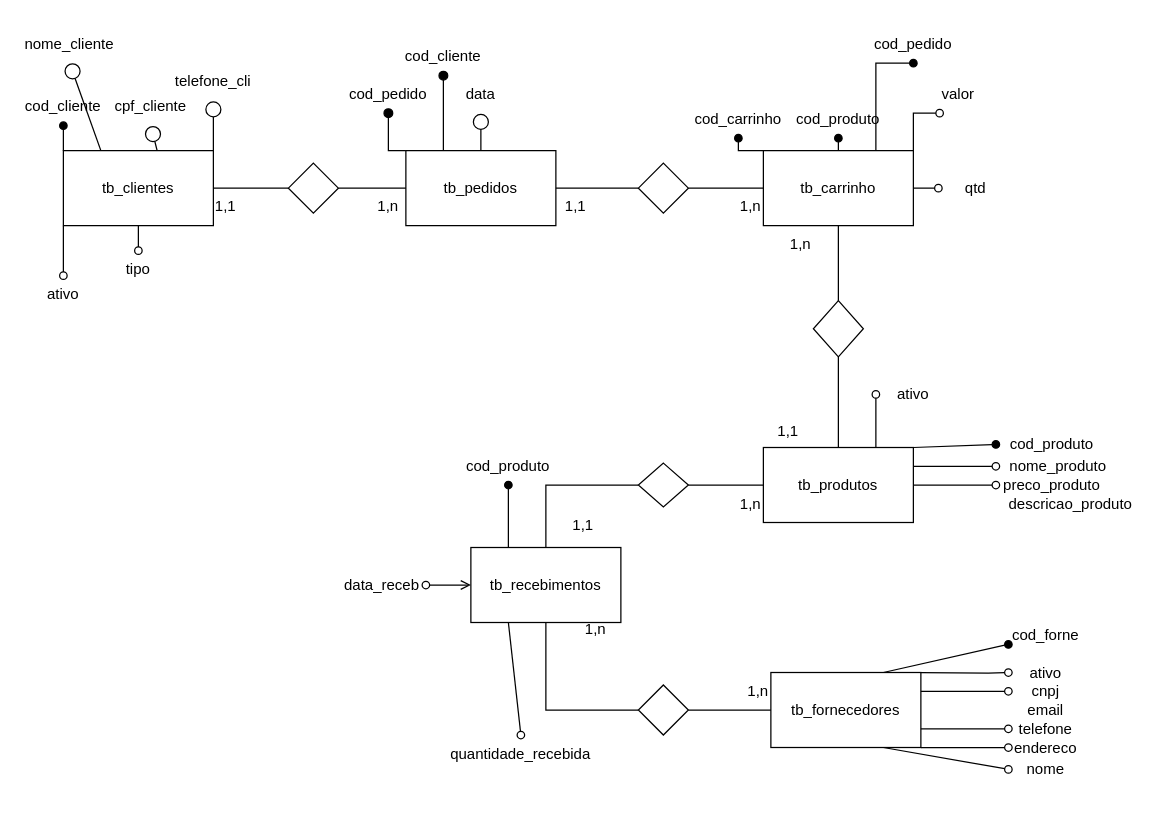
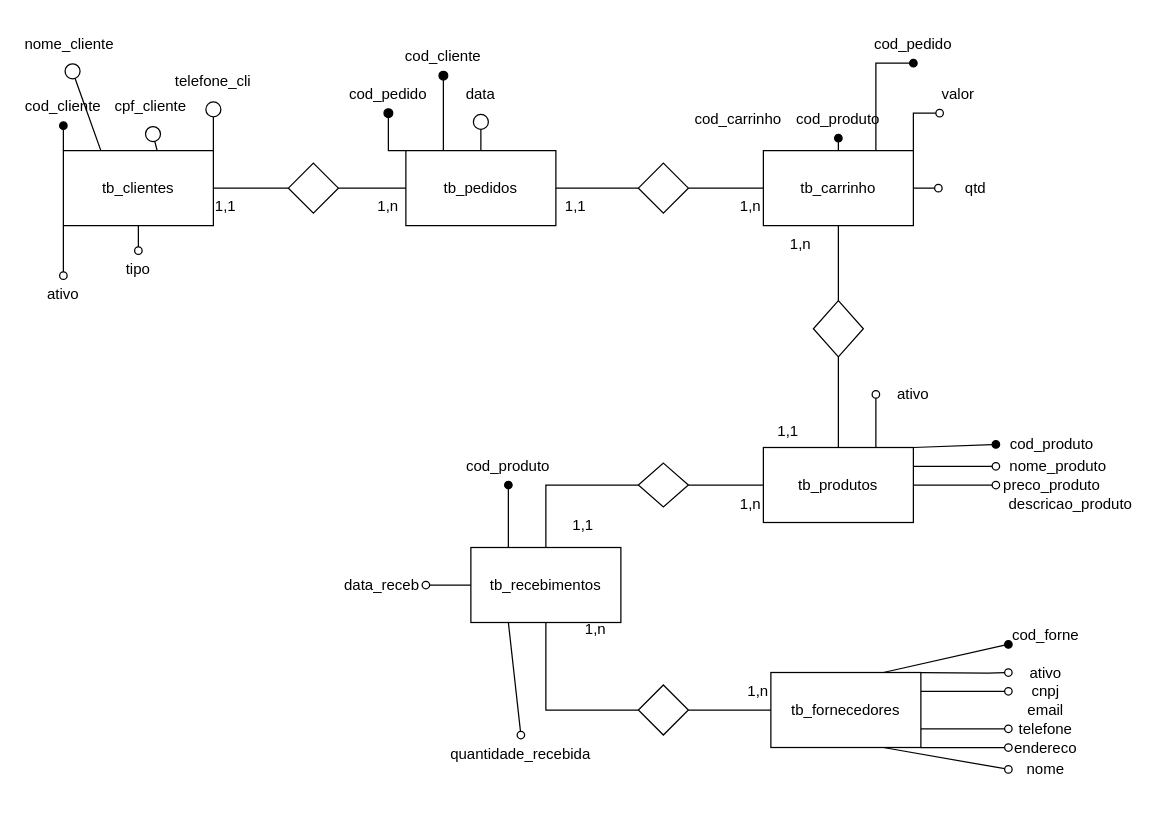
(746, 151) -> none
(464, 585) -> (465, 585)
